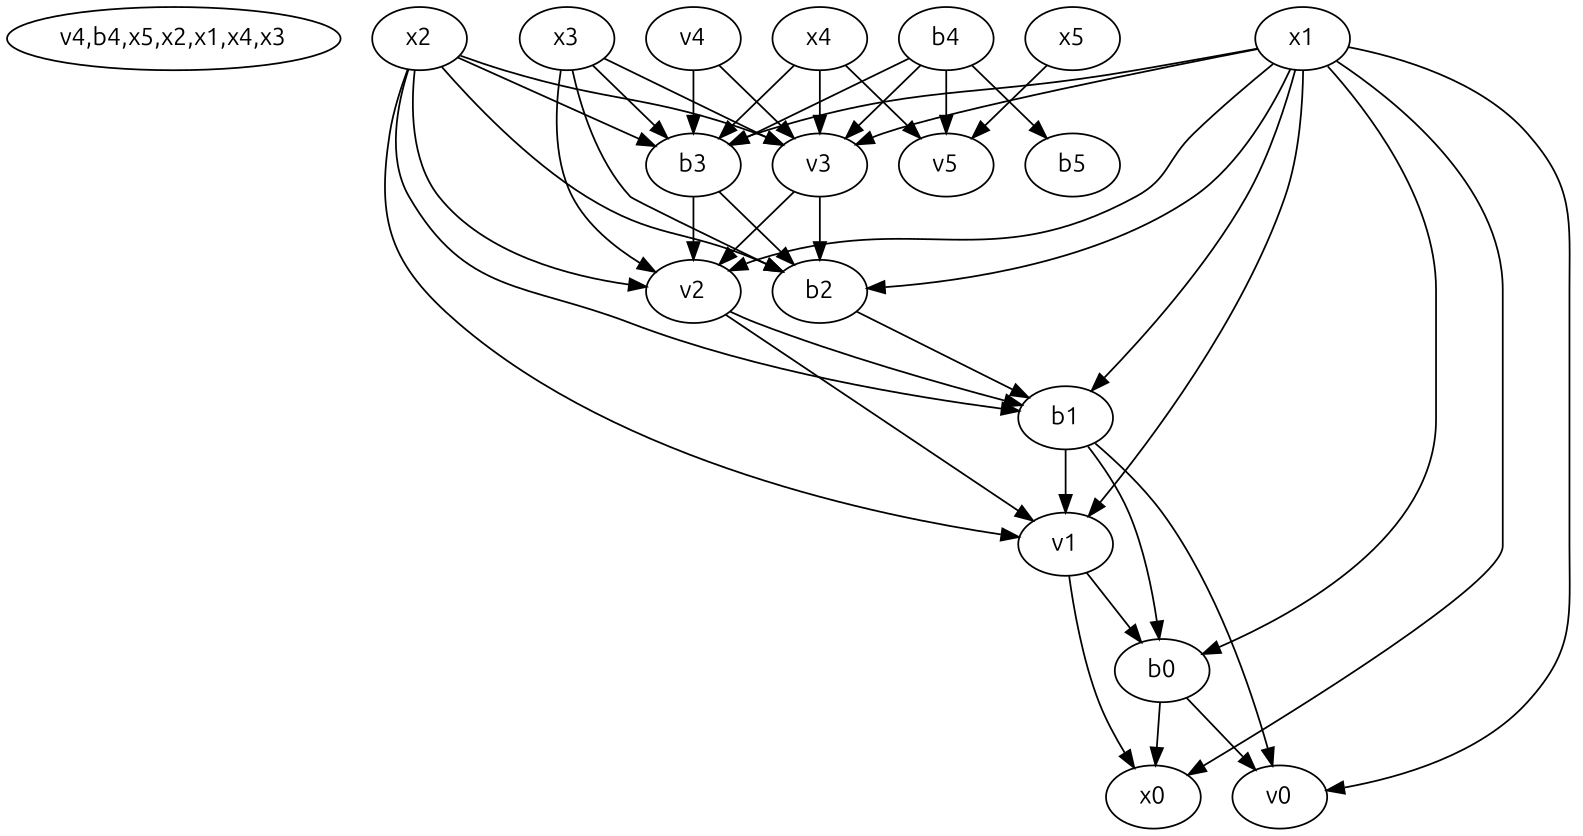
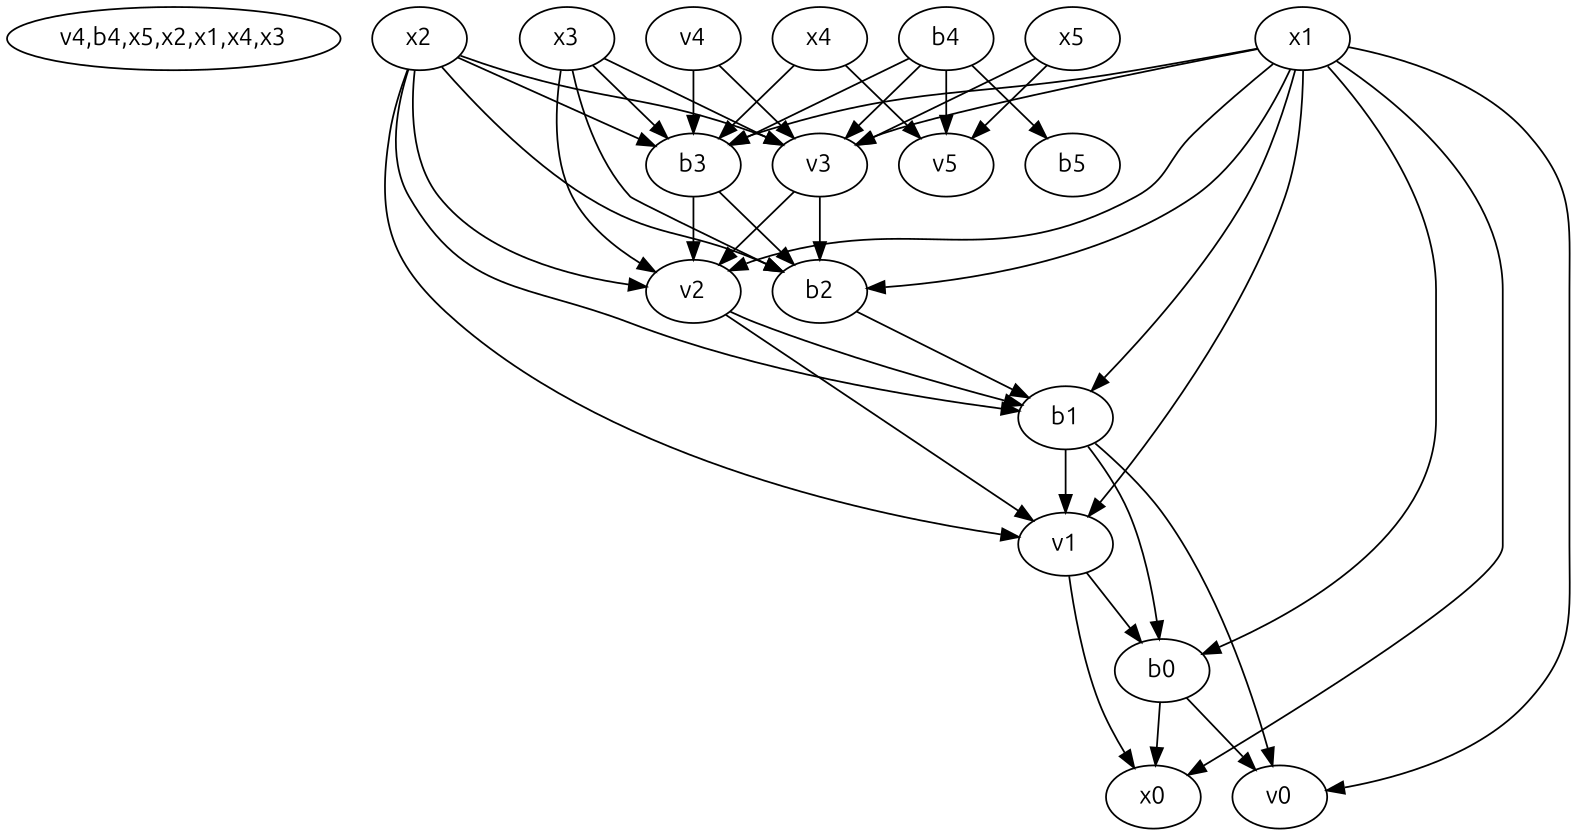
(820, 90) -> (934, 108)
